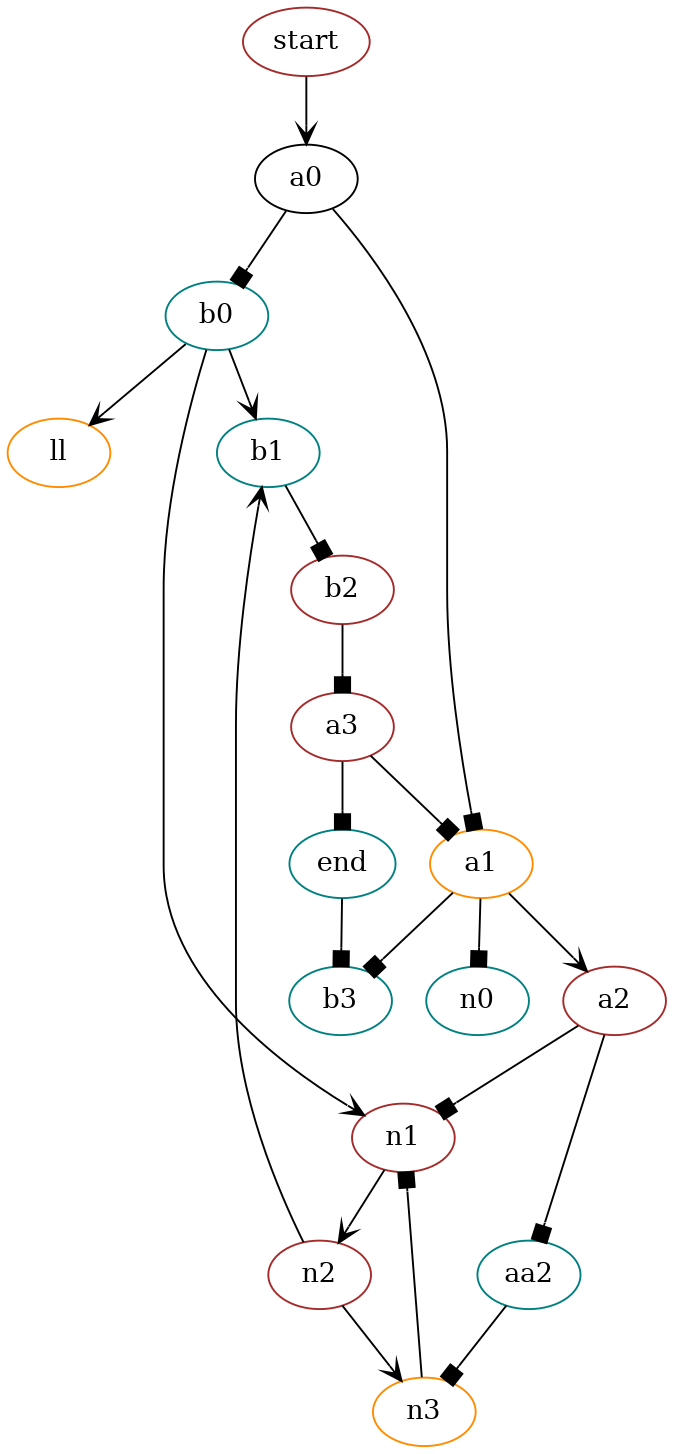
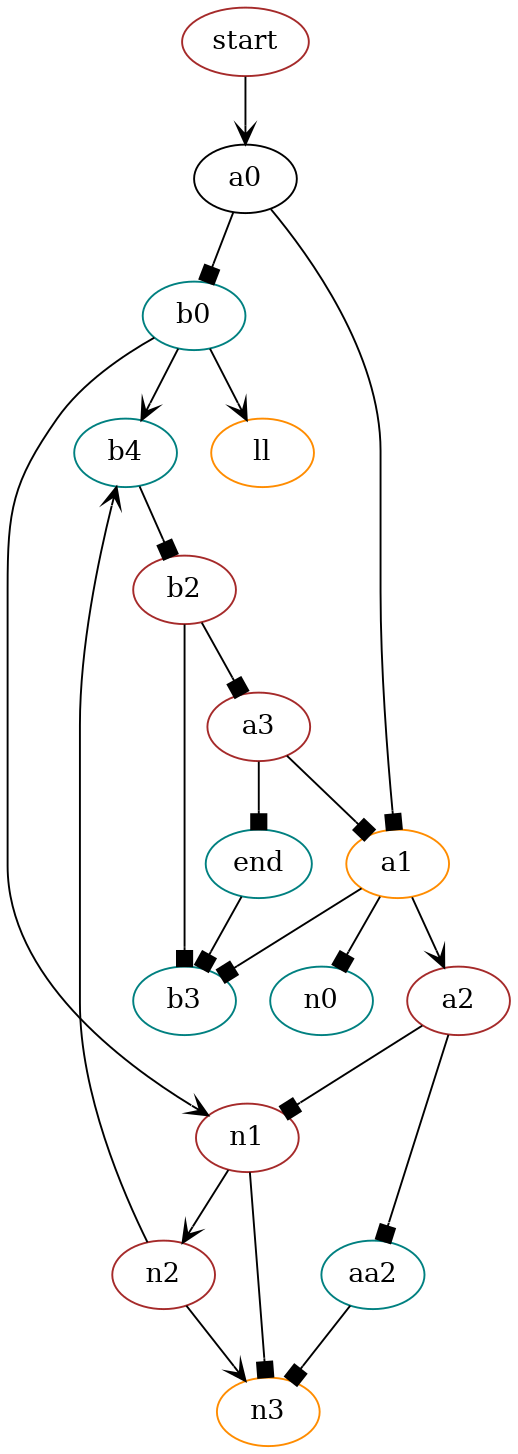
(268, 453) -> (126, 453)
none -> (185, 786)
(415, 1284) -> (257, 1265)
